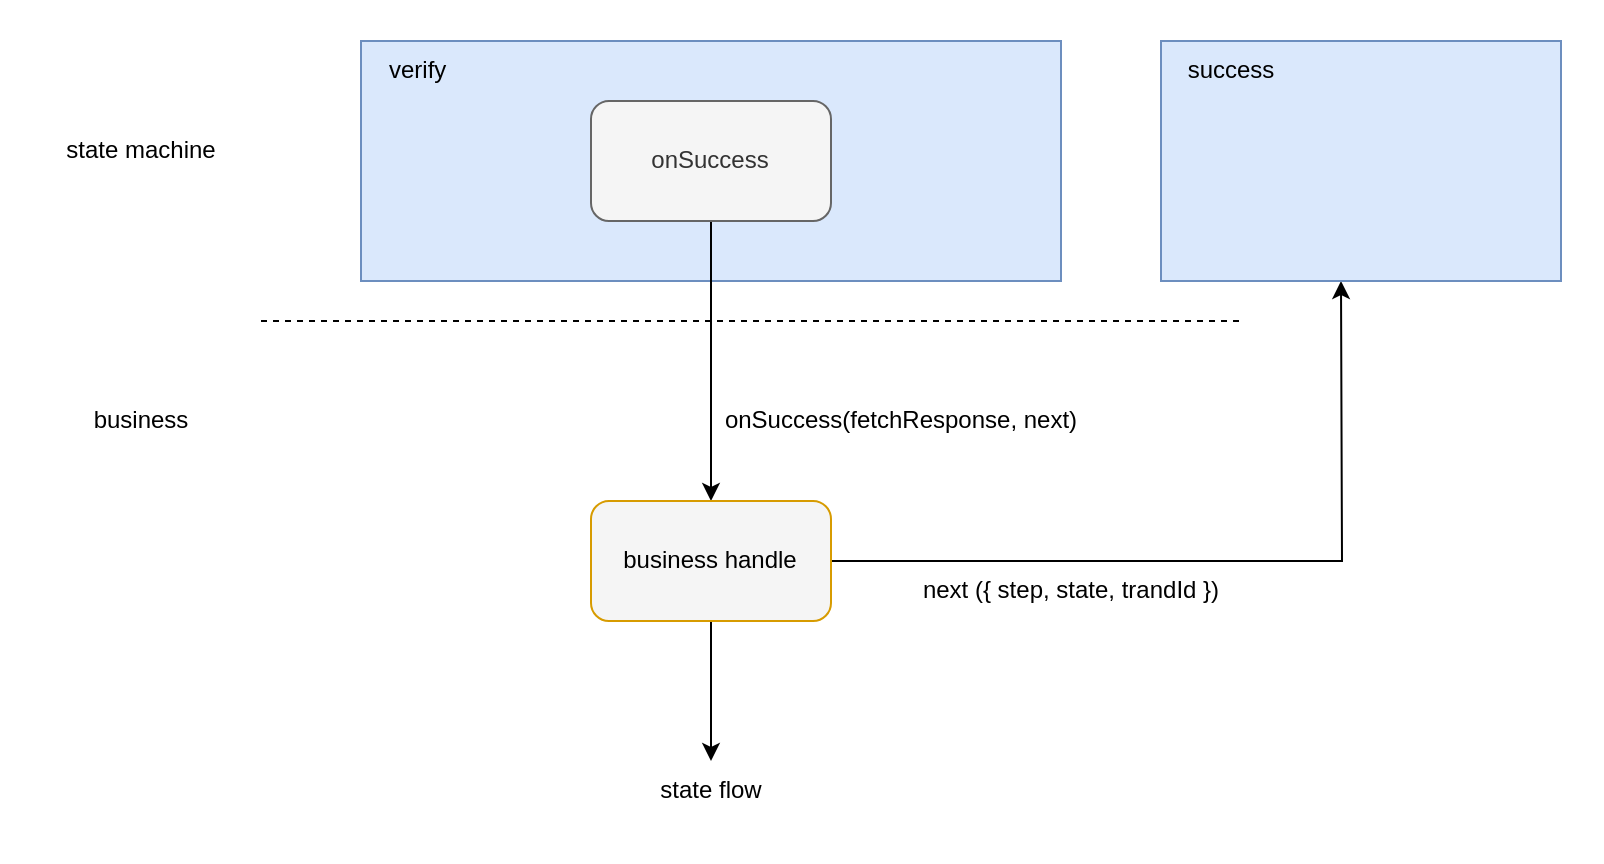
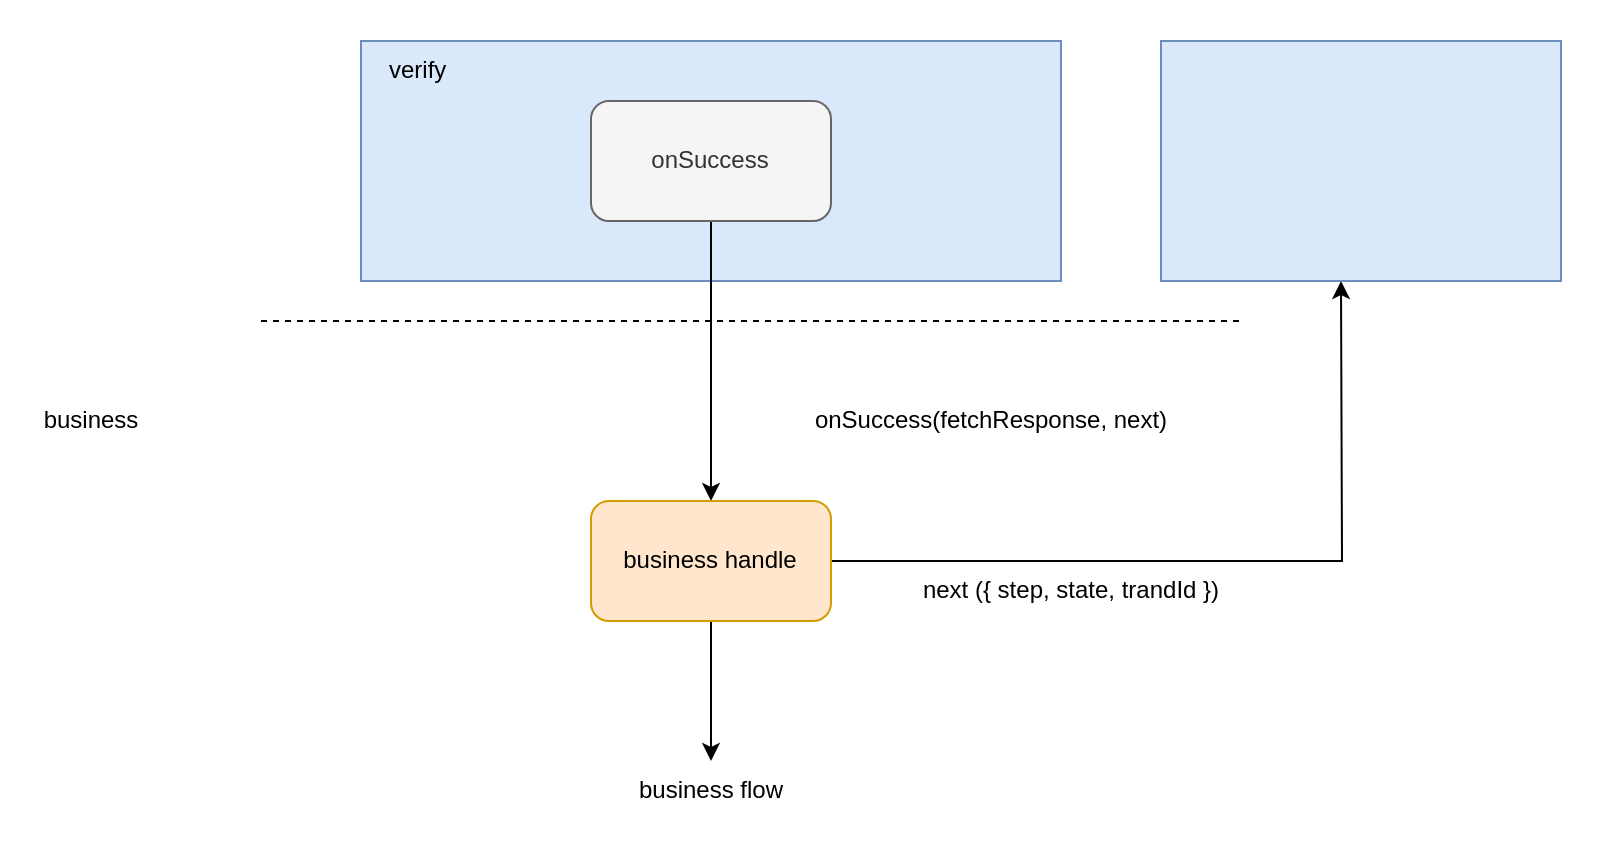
(1231, 71) -> none
(141, 151) -> none
(141, 421) -> (91, 421)
(901, 421) -> (991, 421)
(711, 561) -> (711, 561)
(712, 791) -> (712, 791)
